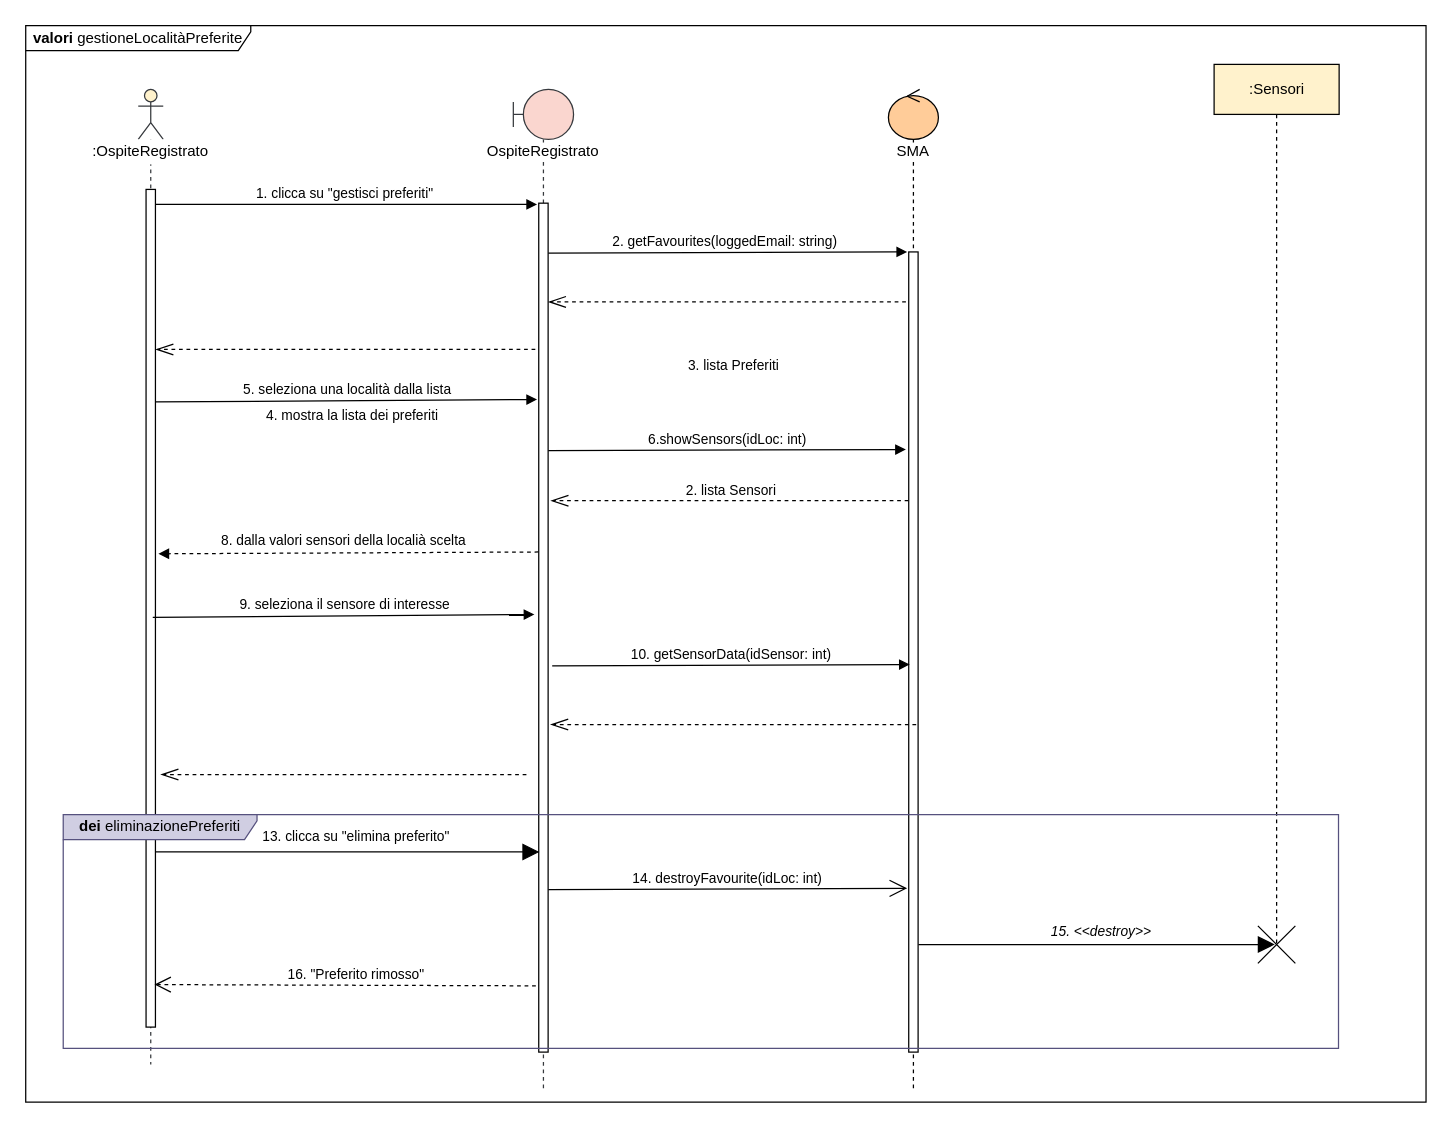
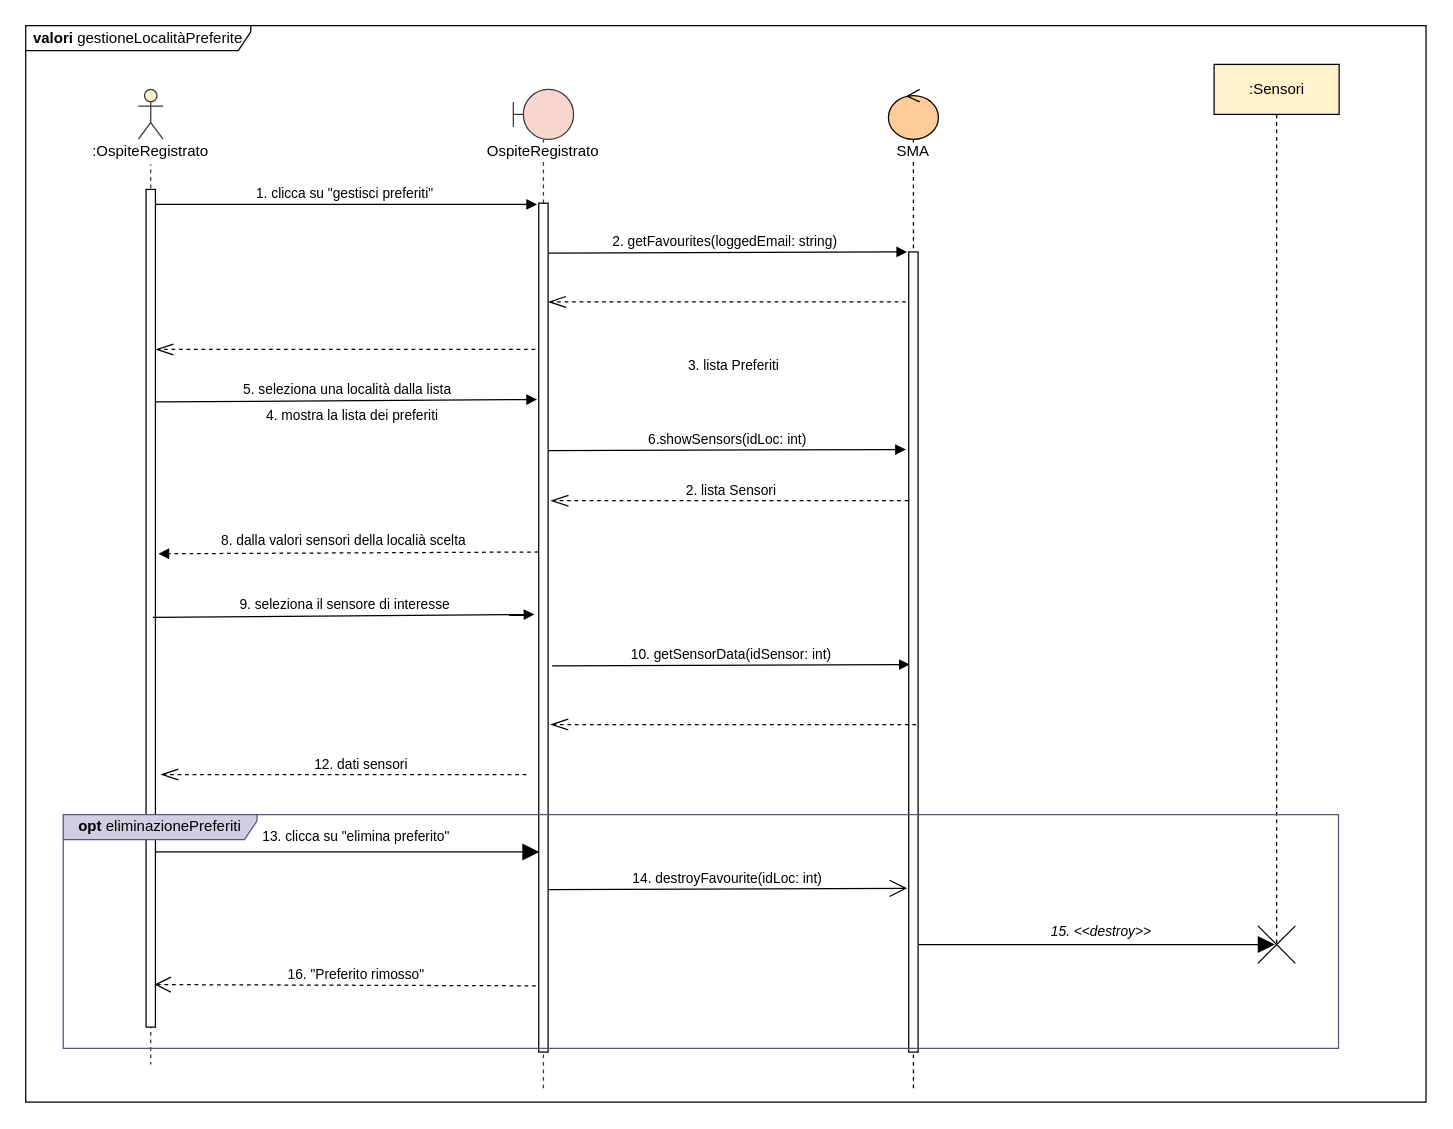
none -> (361, 764)
(160, 827) -> (160, 827)
